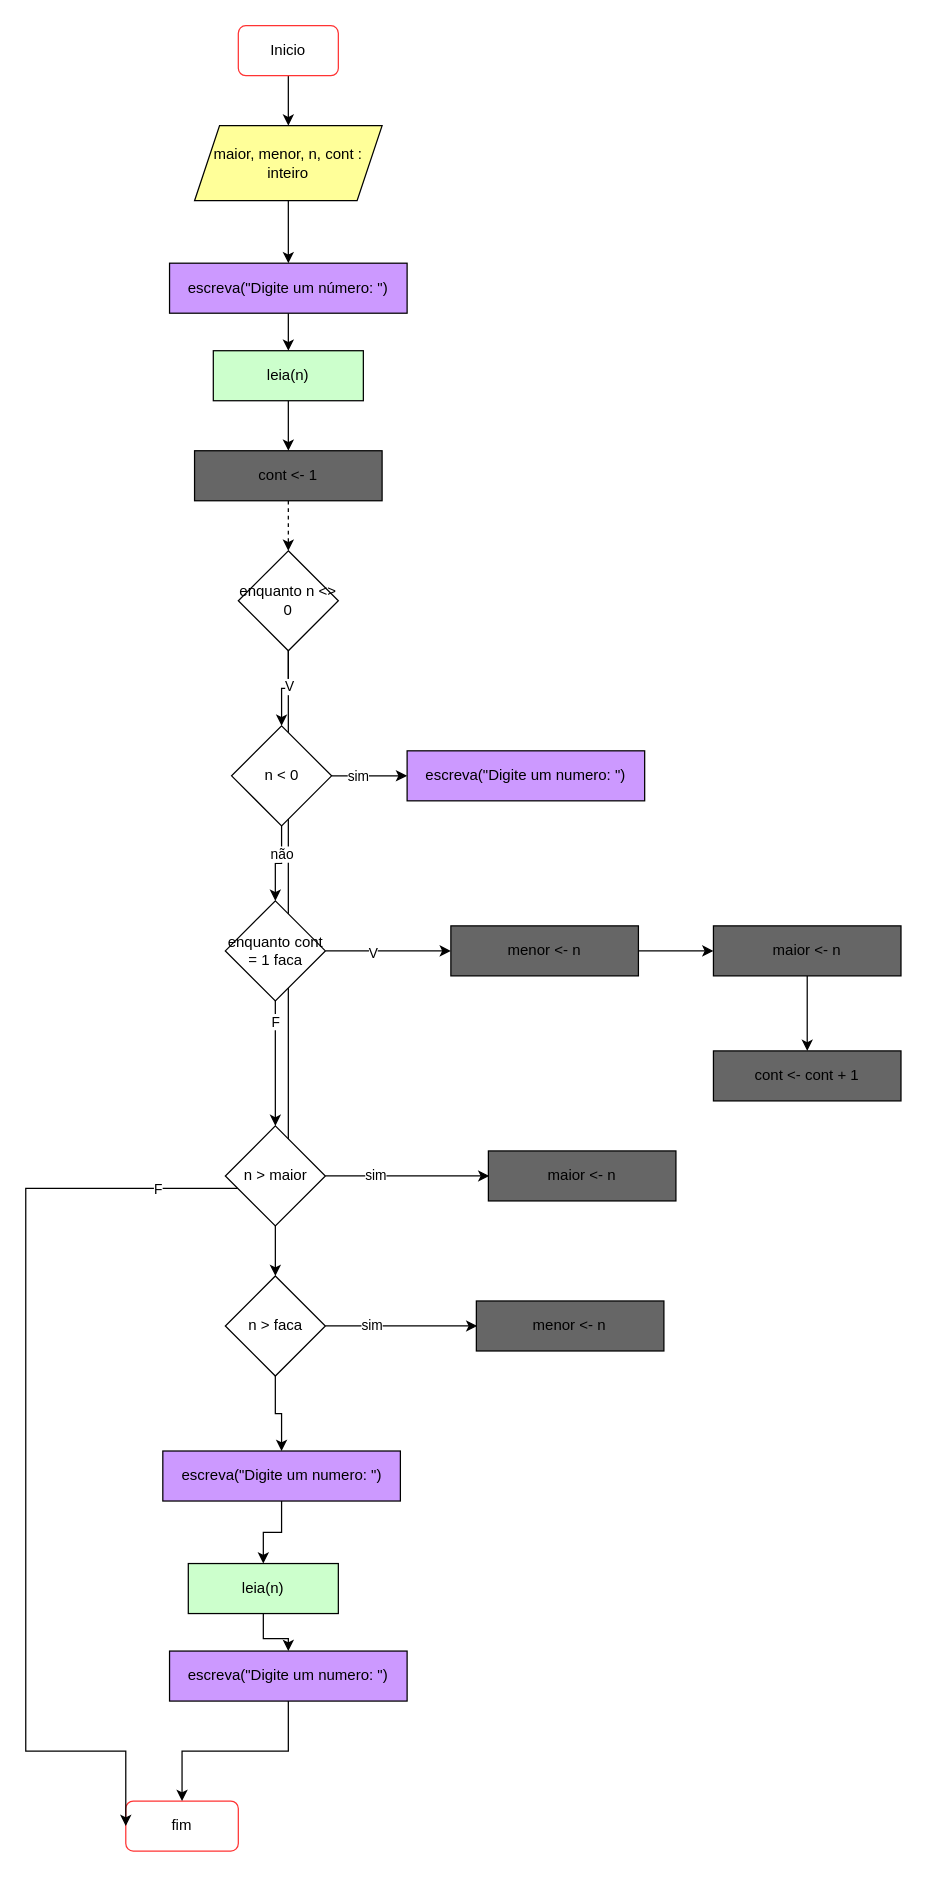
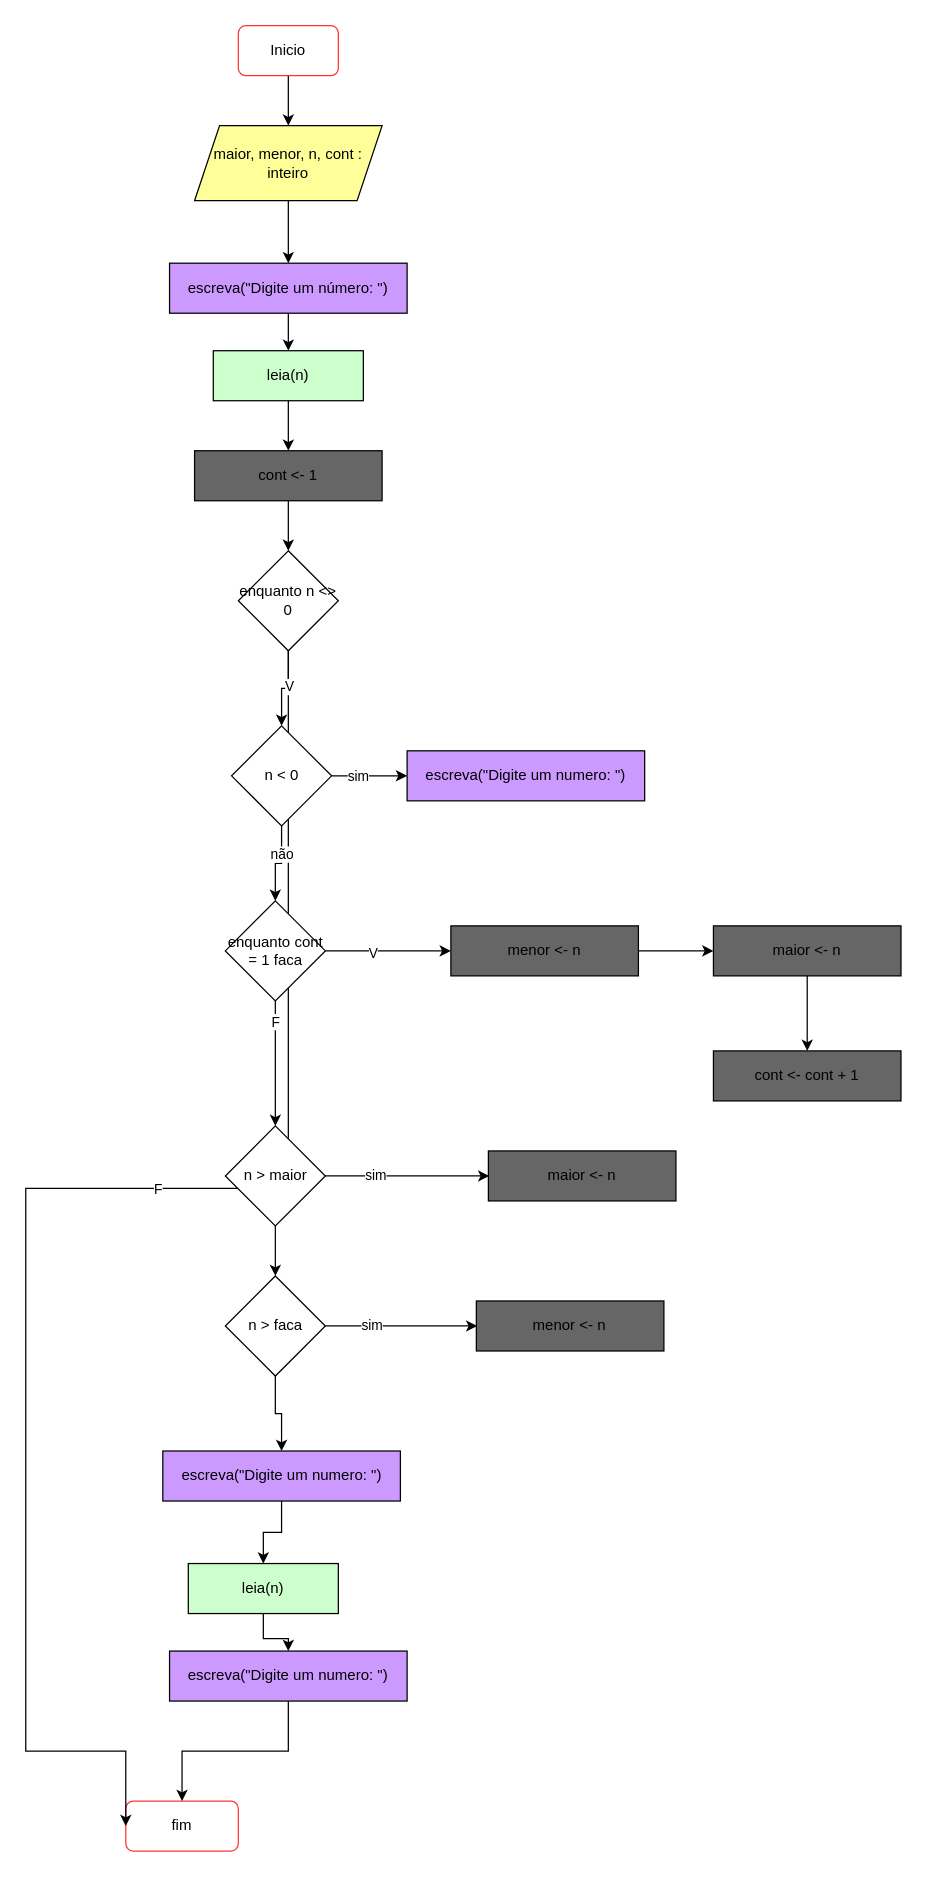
(288, 521) -> (288, 521)
